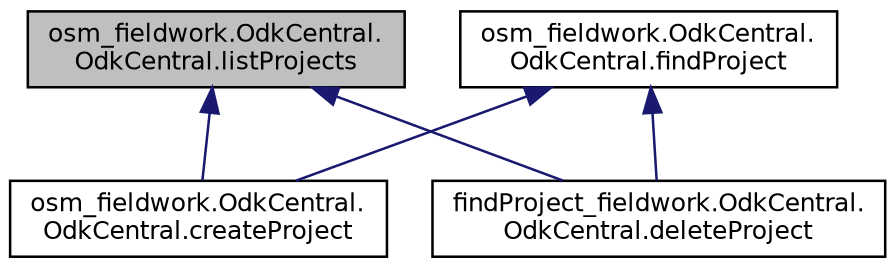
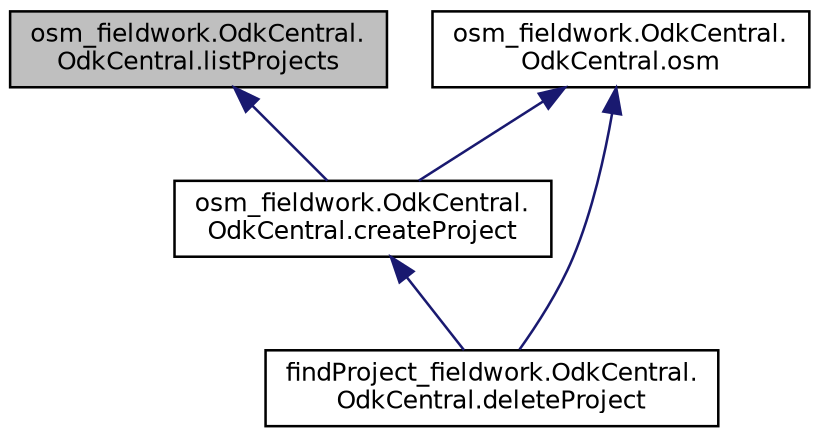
(649, 49) -> (621, 49)
(455, 141) -> (435, 314)
